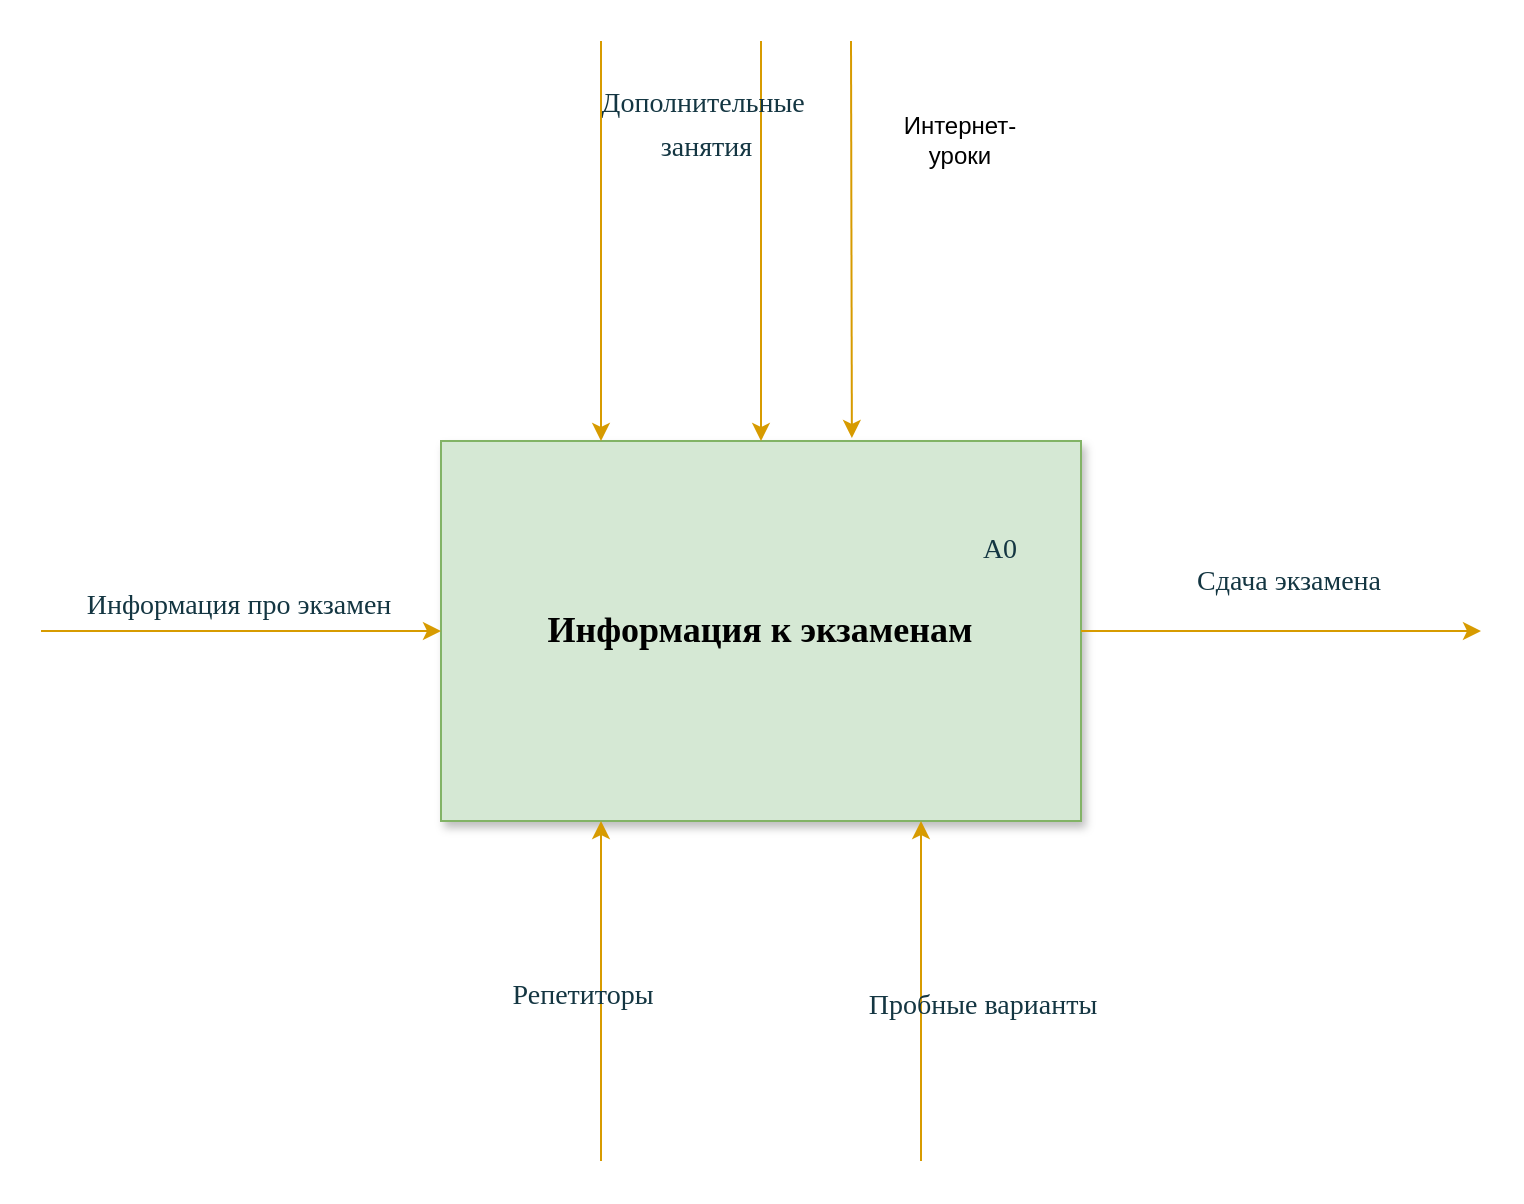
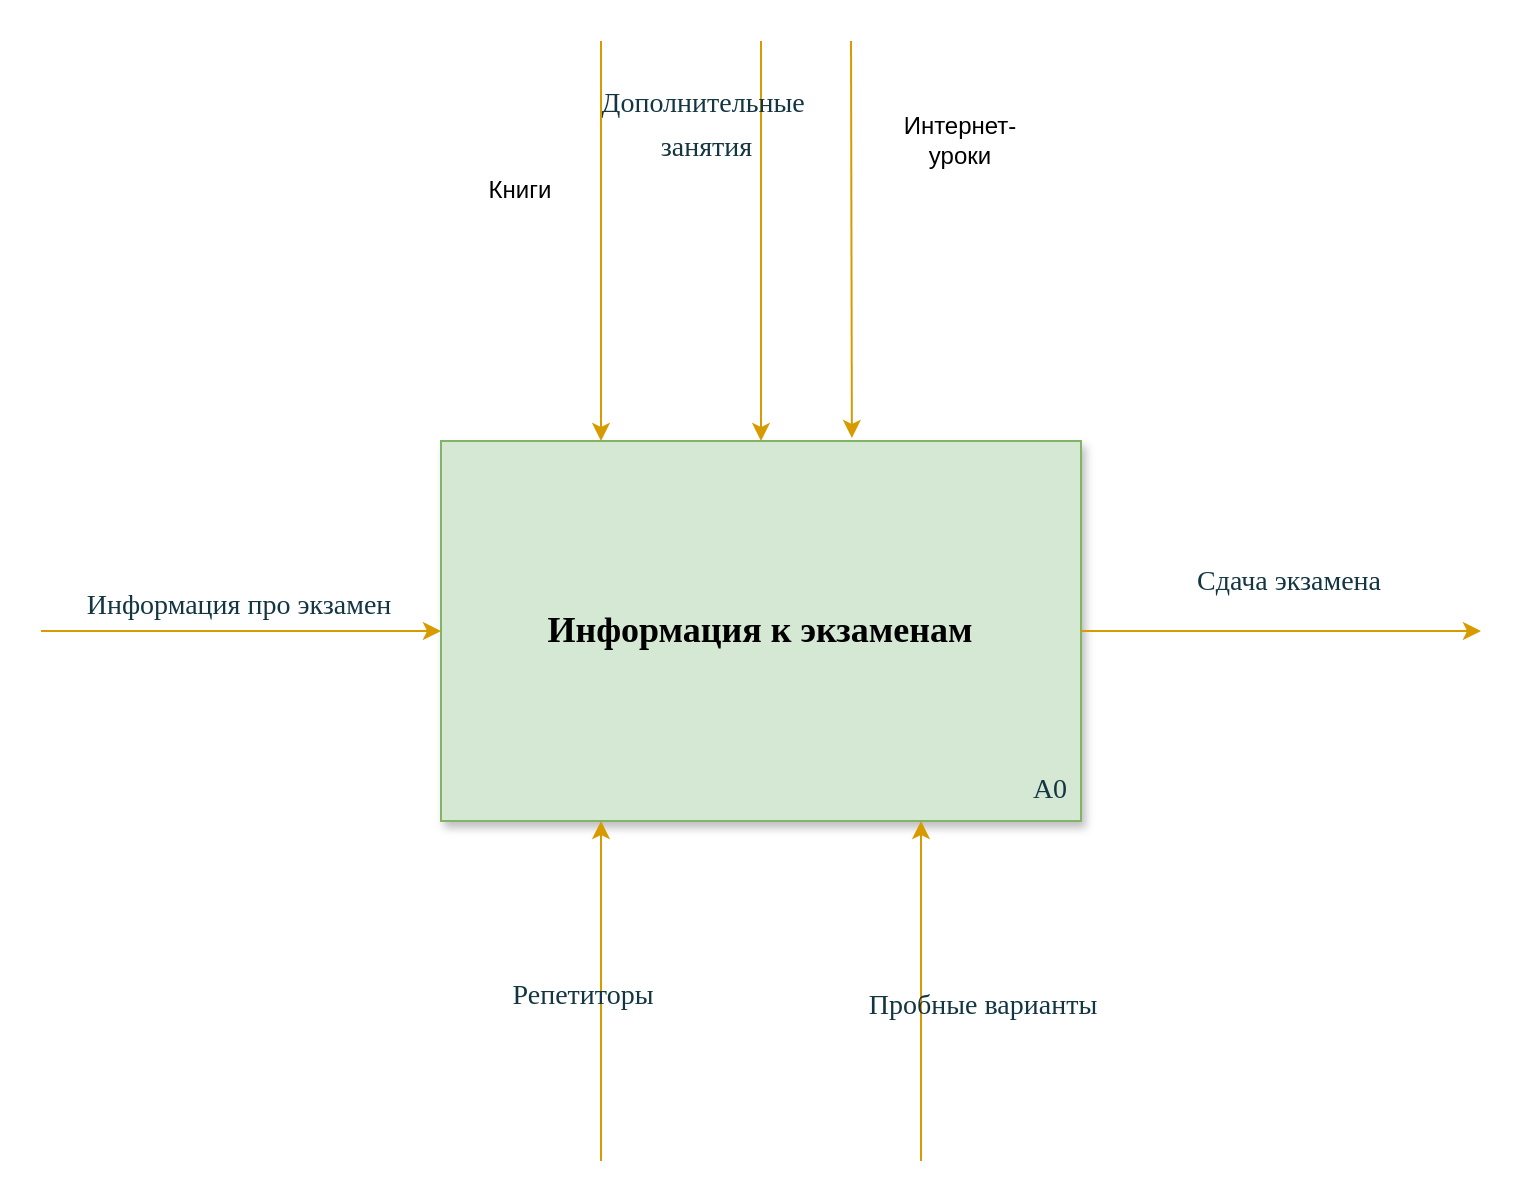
none -> (521, 191)
(1001, 551) -> (1051, 791)
